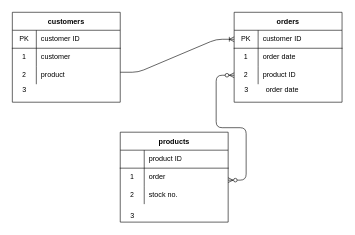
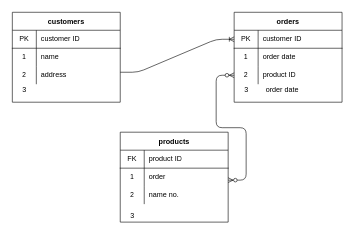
(57, 57) -> (49, 57)
(55, 75) -> (55, 75)
none -> (132, 159)
(165, 195) -> (163, 195)
